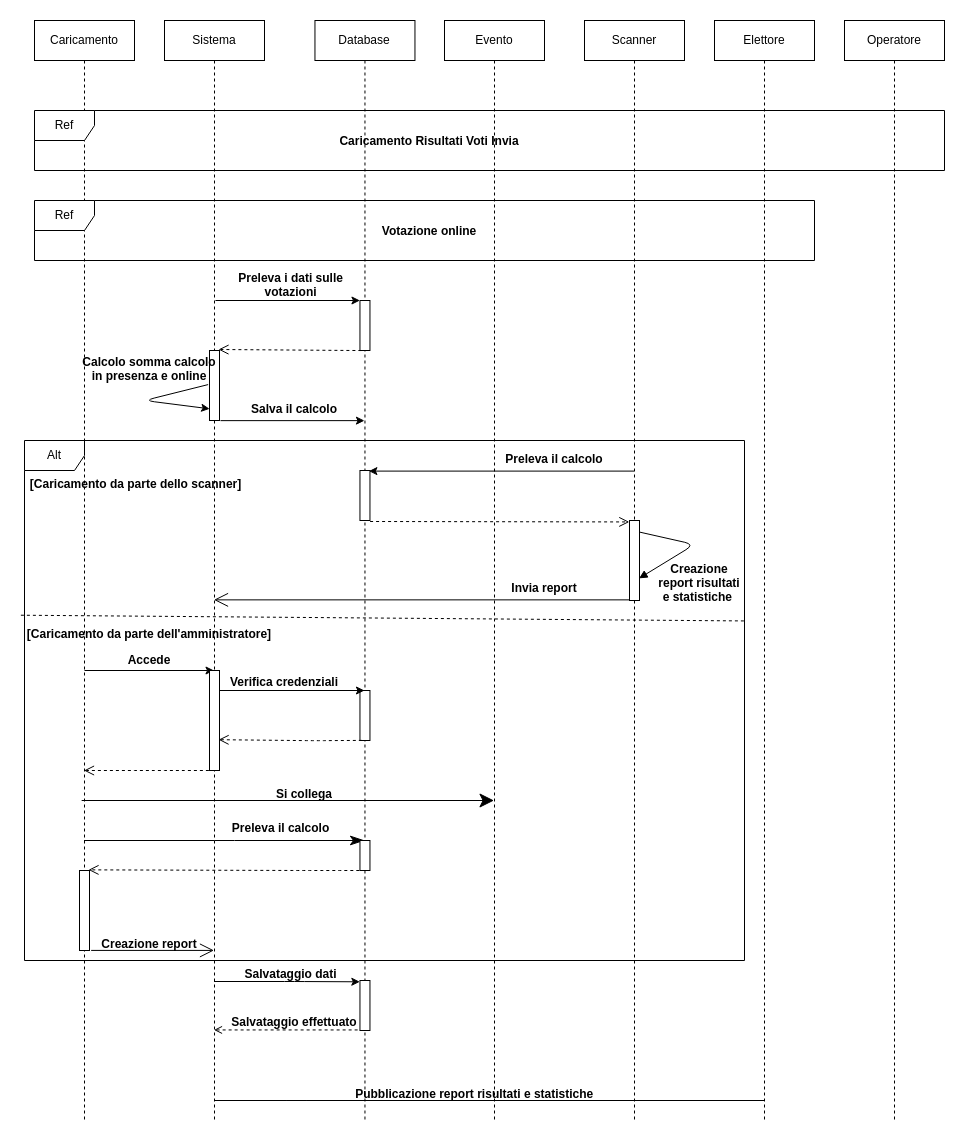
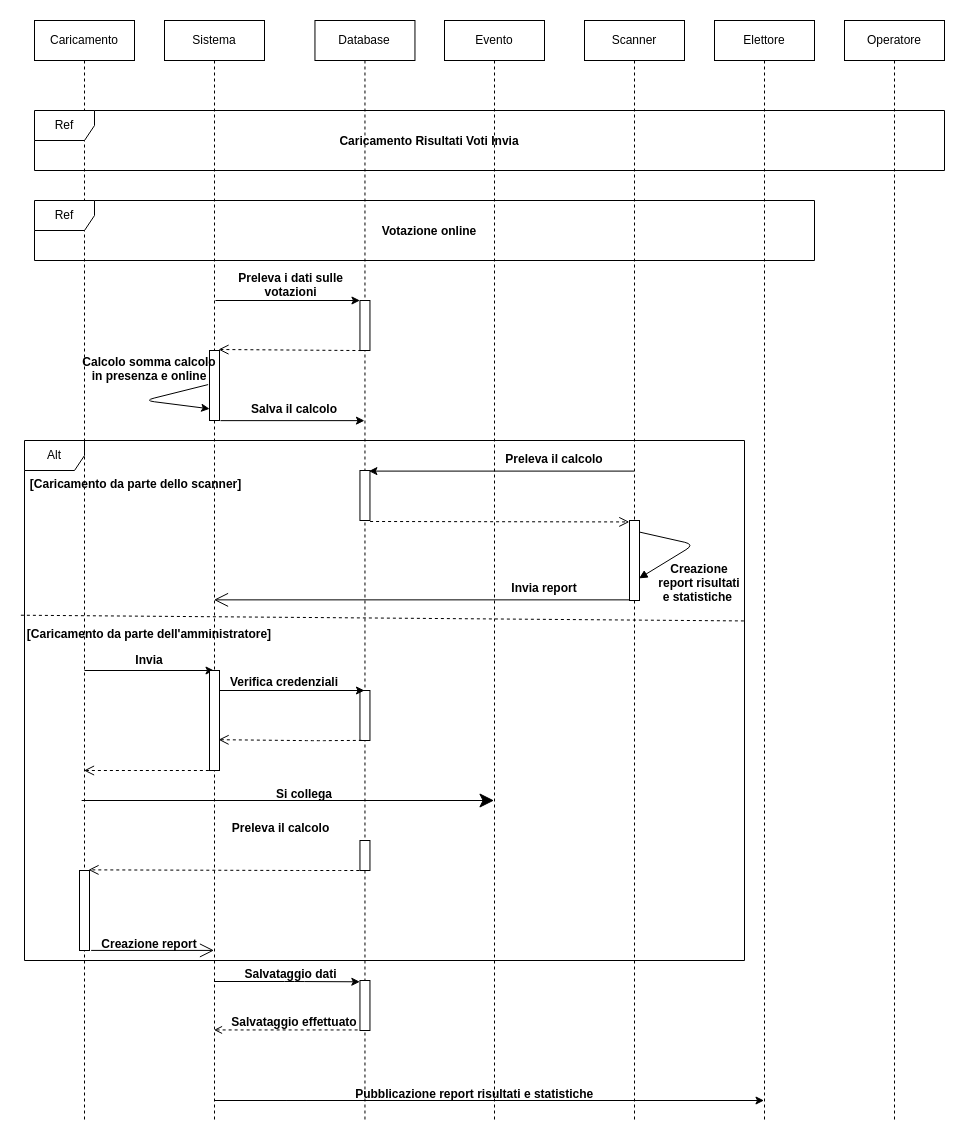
(149, 660) -> (149, 660)
(220, 841) -> none
(758, 1101) -> (756, 1101)
